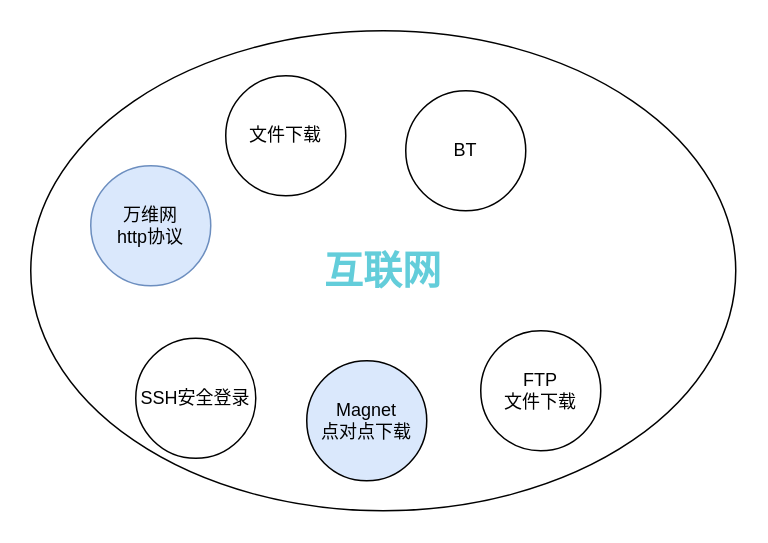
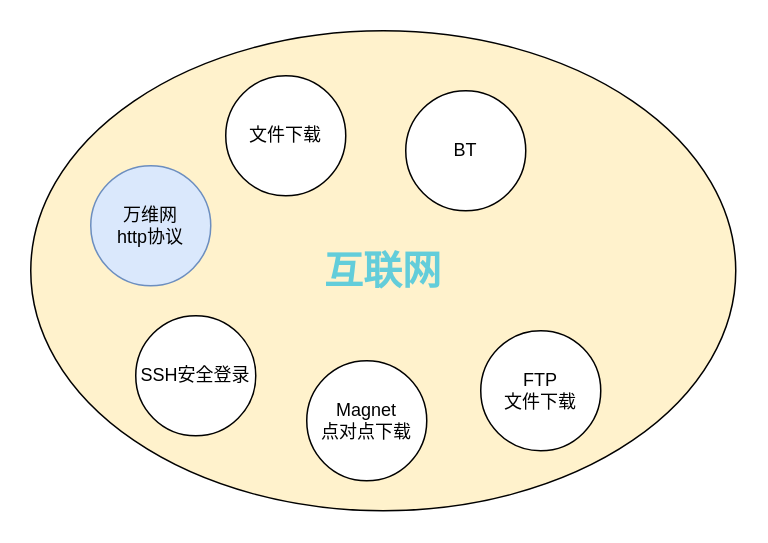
(383, 271) -> (383, 271)
(196, 398) -> (196, 376)
(367, 421) -> (367, 421)
